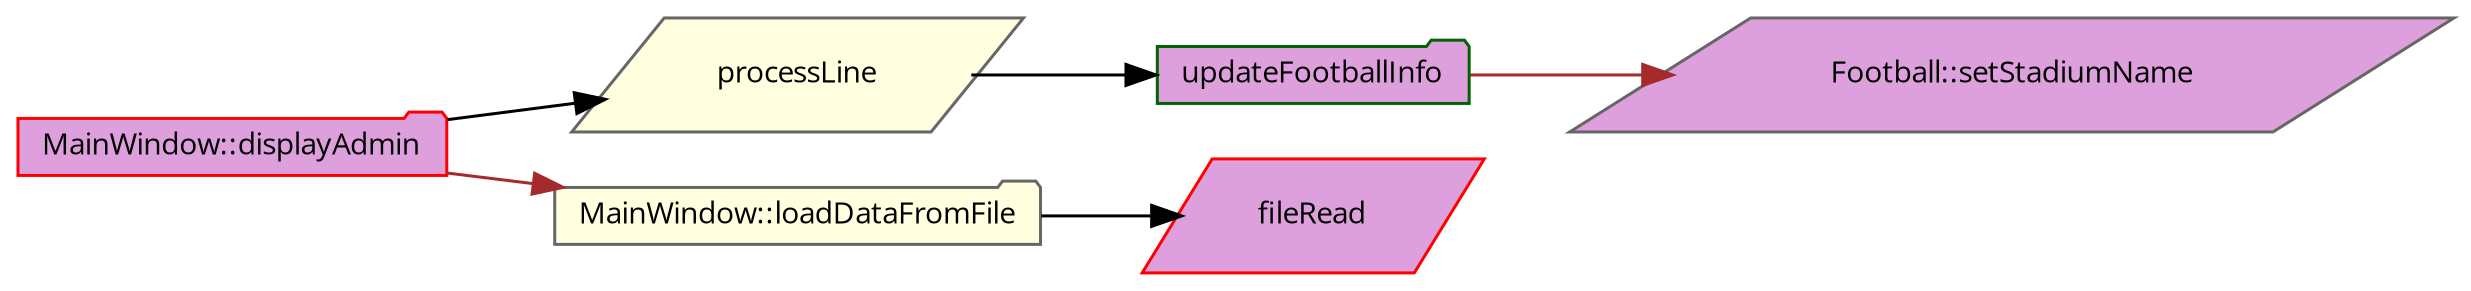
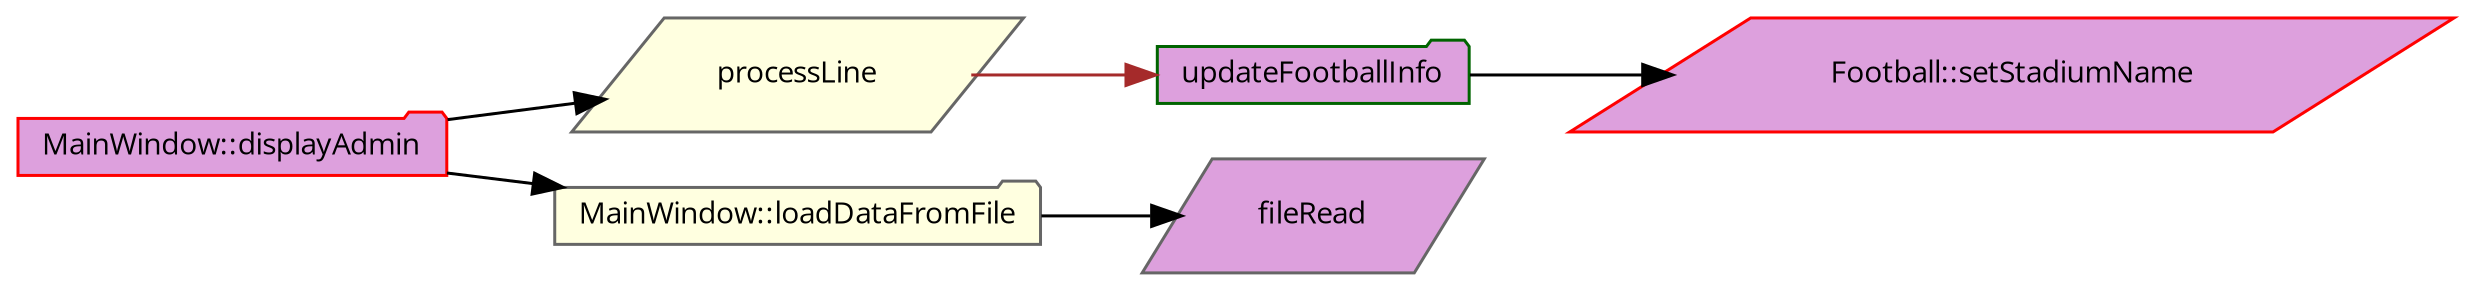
(1048, 75) -> (1048, 75)
(1556, 75) -> (1556, 75)
(2012, 75) -> (2012, 75)
(490, 178) -> (490, 178)
(1313, 216) -> (1313, 216)
